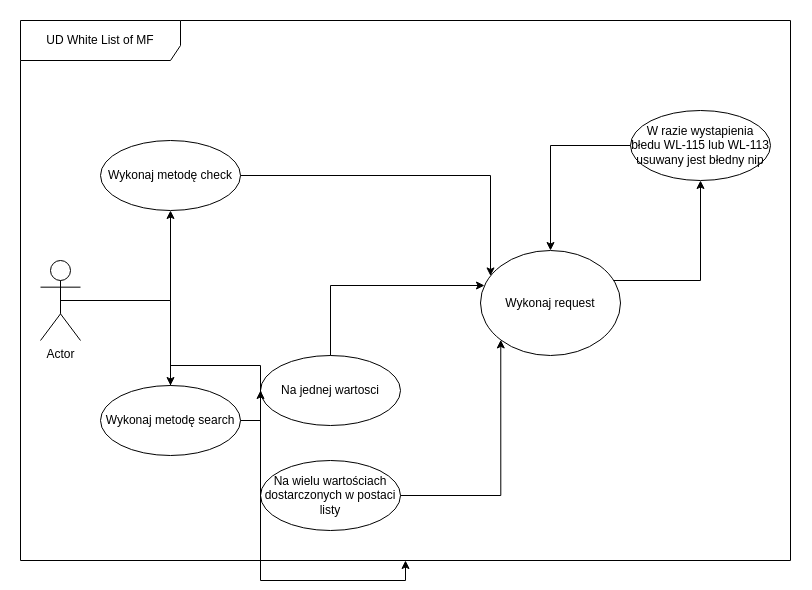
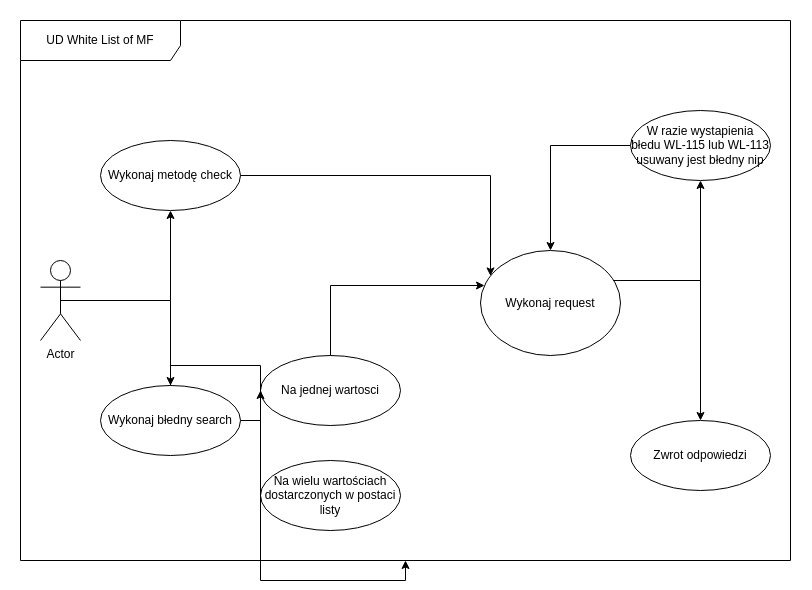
none -> (701, 348)
(171, 421) -> (171, 421)
none -> (701, 456)
(501, 471) -> none
